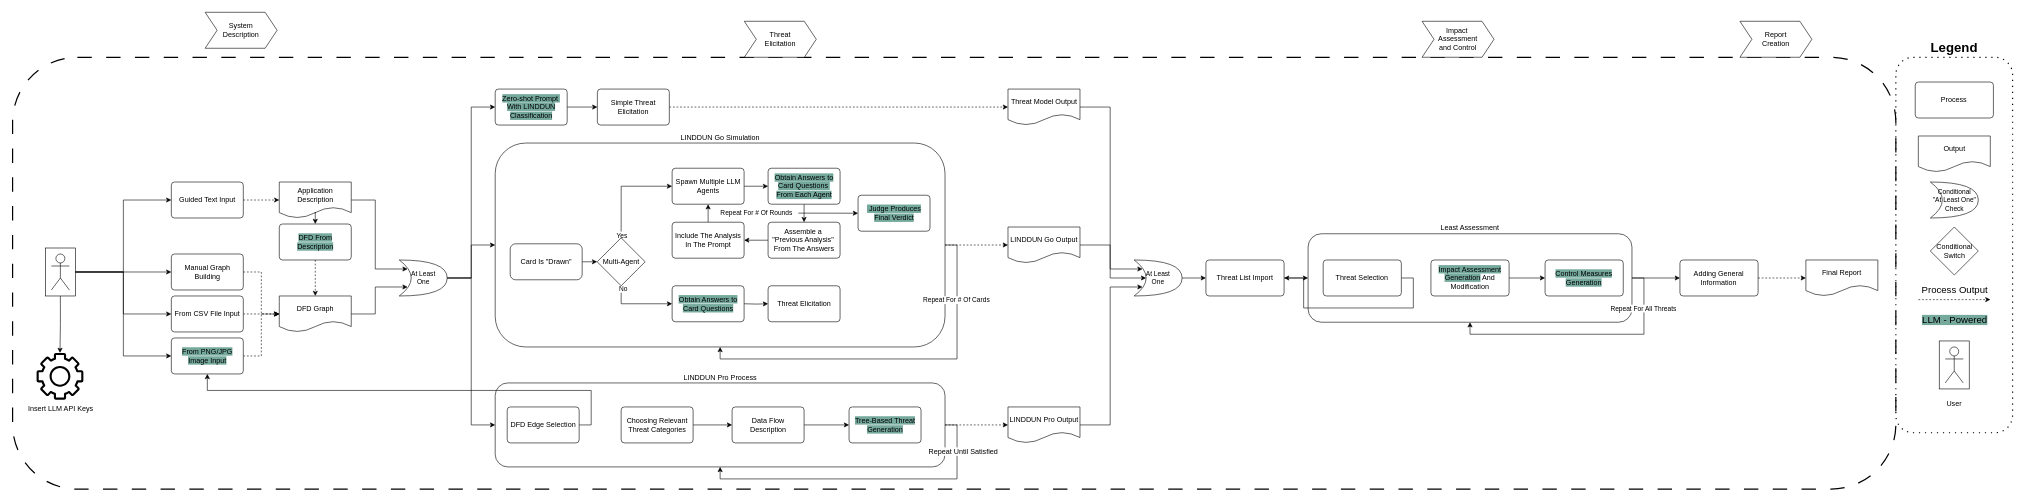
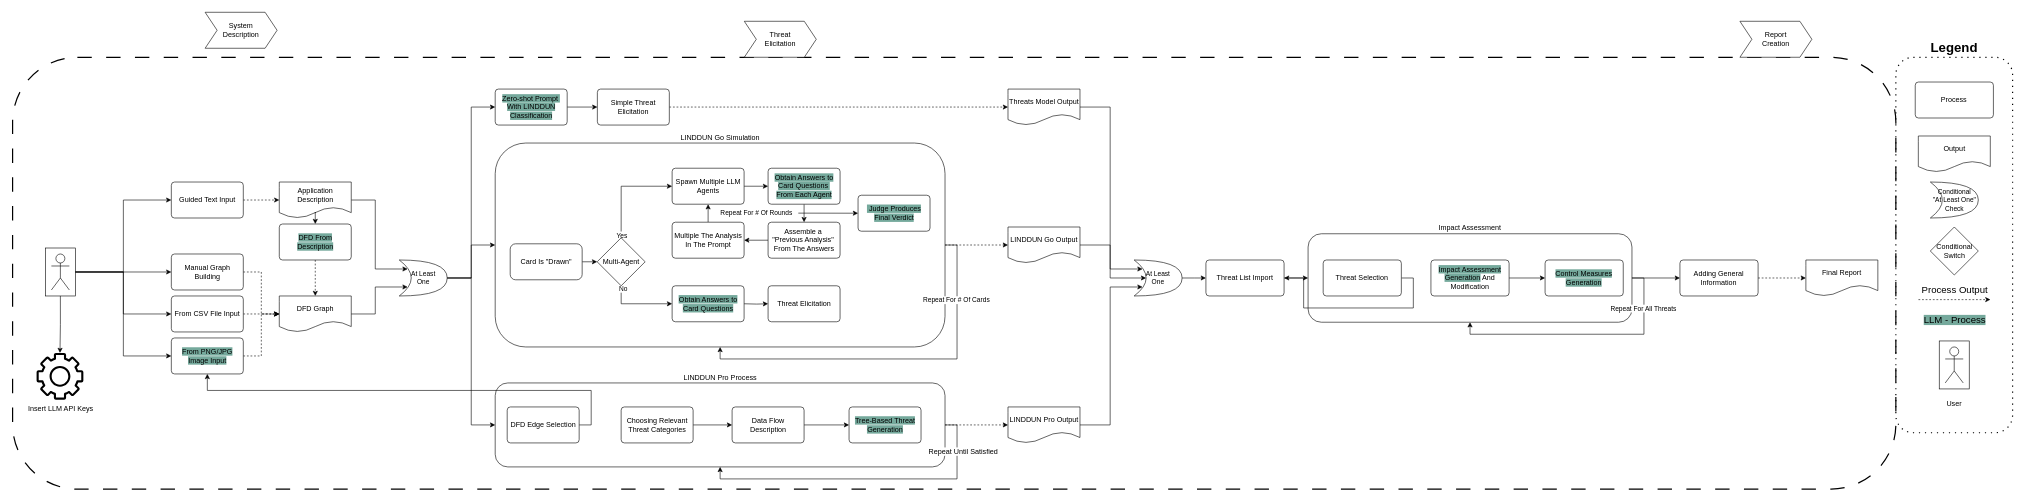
(1458, 39) -> none
(1044, 102) -> (1044, 102)
(1470, 228) -> (1470, 228)
(708, 240) -> (708, 240)
(1955, 320) -> (1955, 320)
